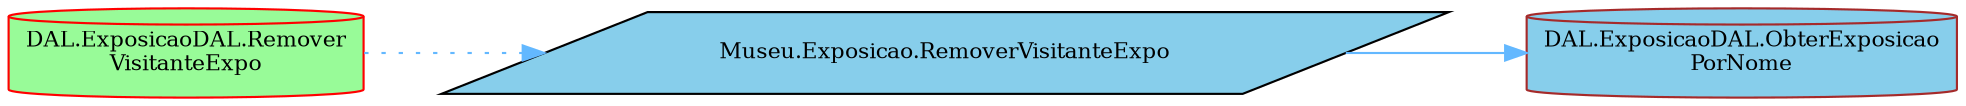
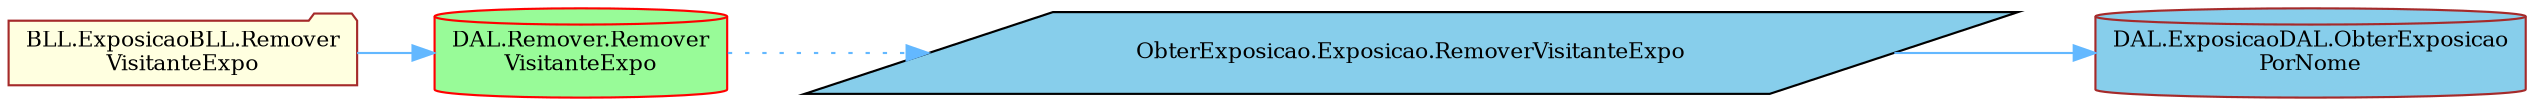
none -> (183, 53)
(186, 53) -> (581, 53)
(945, 53) -> (1411, 53)
